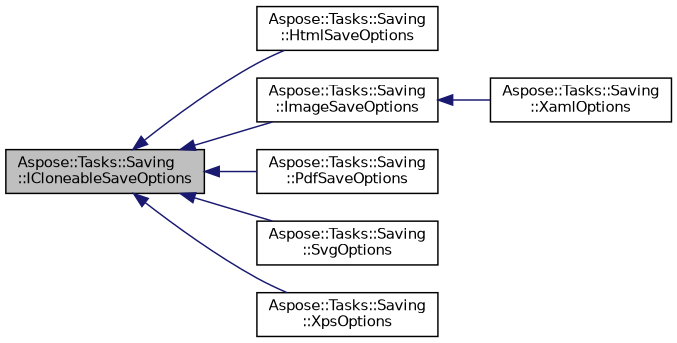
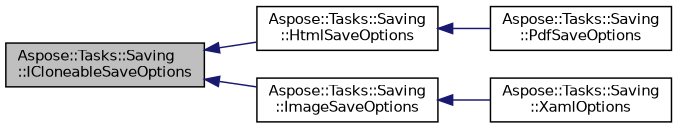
(238, 172) -> (472, 28)
(347, 243) -> none
(347, 315) -> none
